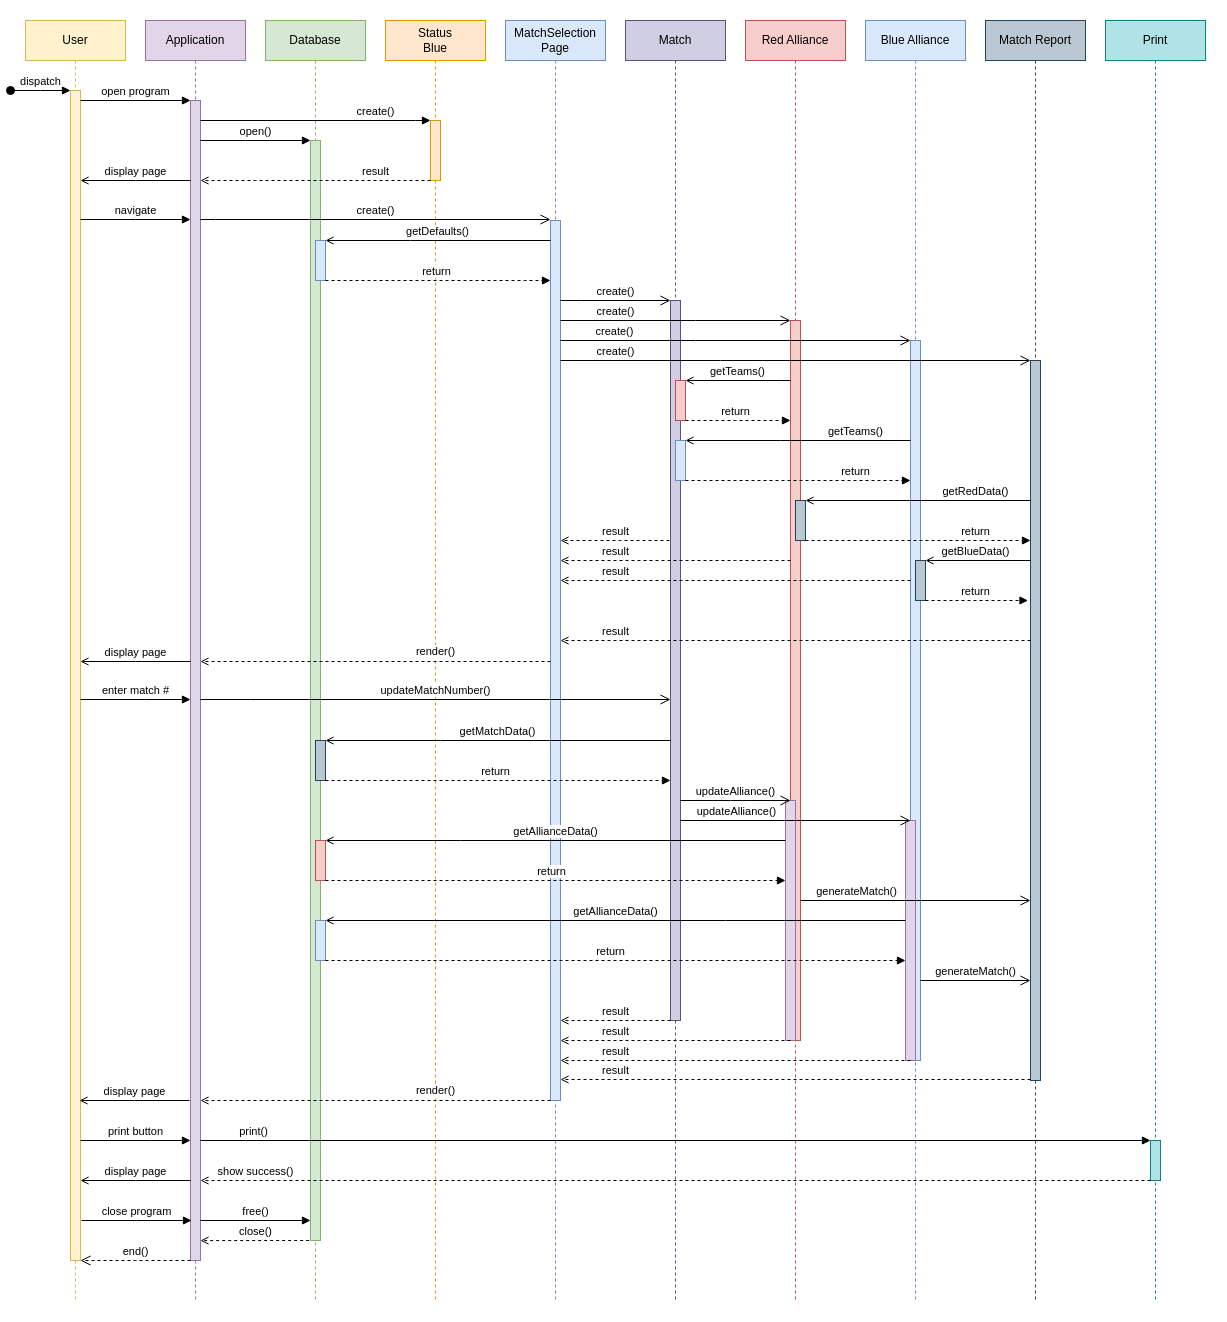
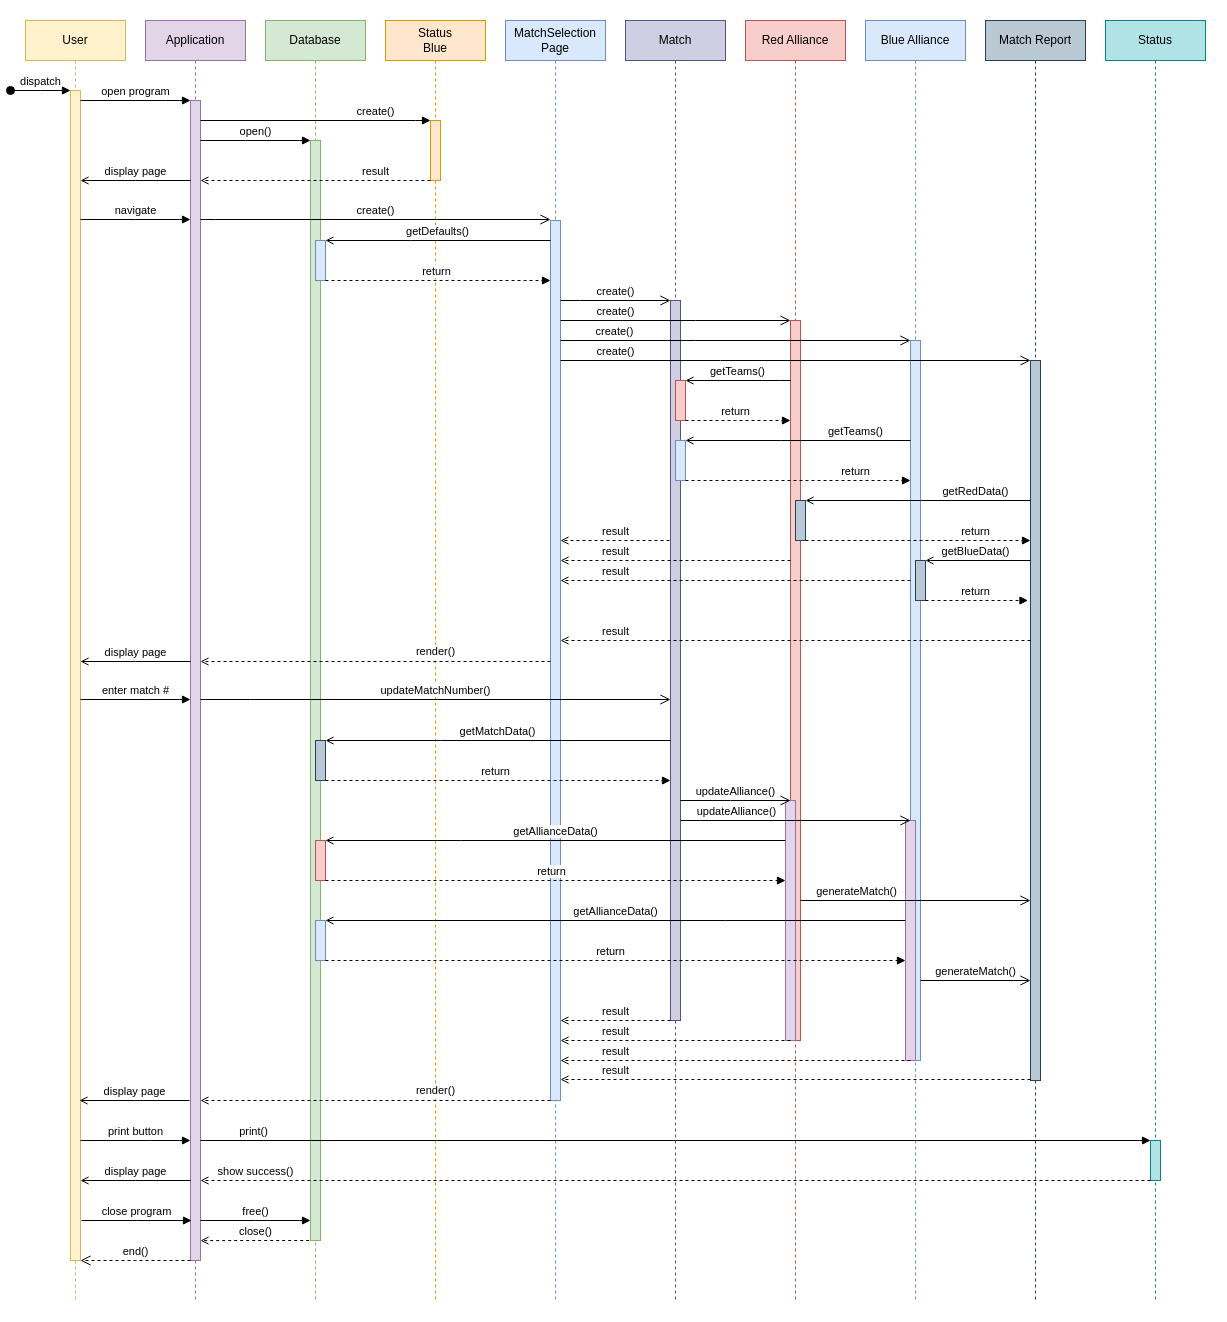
(1156, 41) -> (1156, 41)
